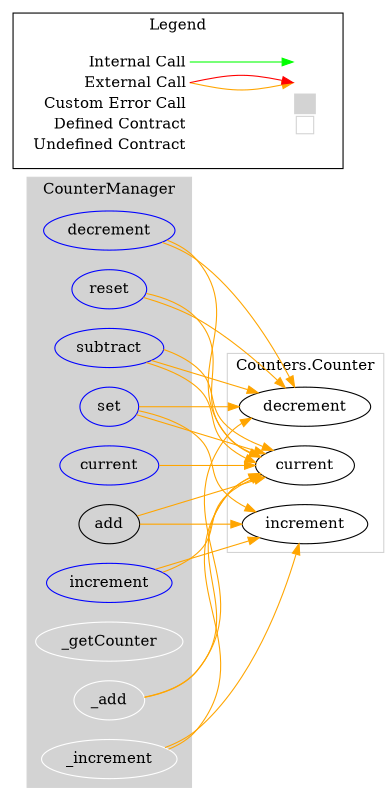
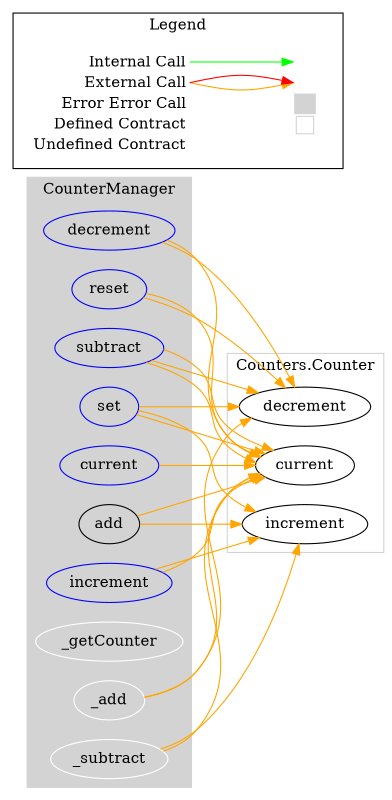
(115, 103) -> (124, 103)
(109, 759) -> (109, 759)
